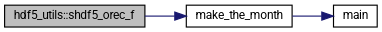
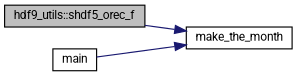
(75, 16) -> (75, 16)
(307, 16) -> (136, 52)
